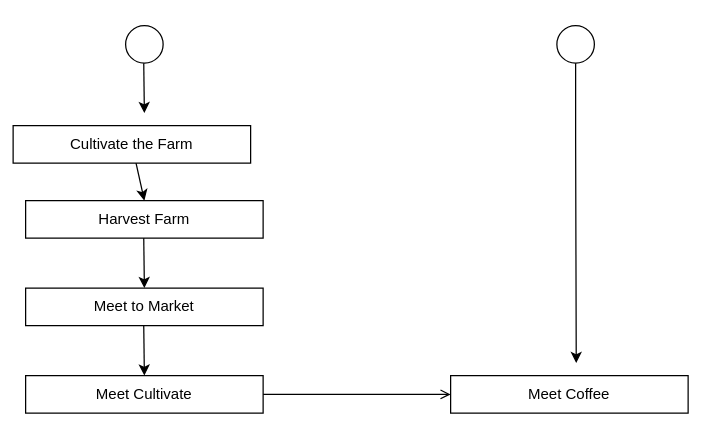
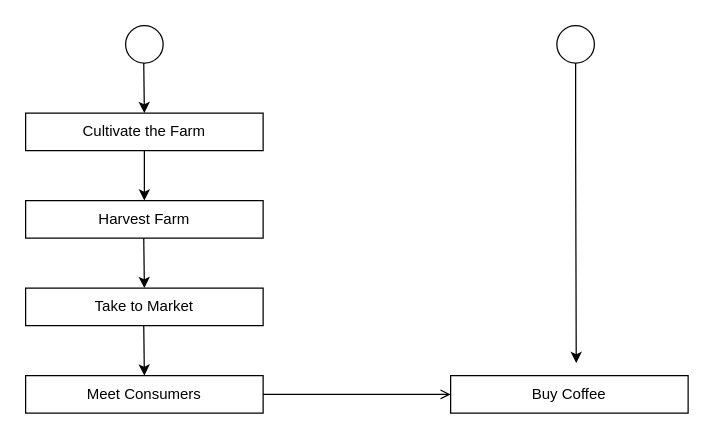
(132, 144) -> (144, 132)
(144, 307) -> (144, 307)
(144, 394) -> (144, 394)
(569, 394) -> (569, 394)
